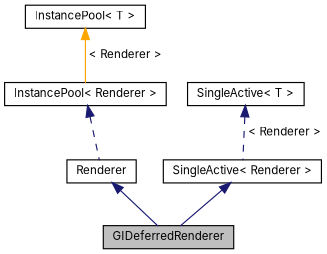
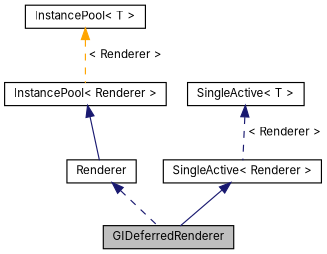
(85, 61) -> (85, 61)
(95, 138) -> (95, 138)
(139, 208) -> (139, 208)
